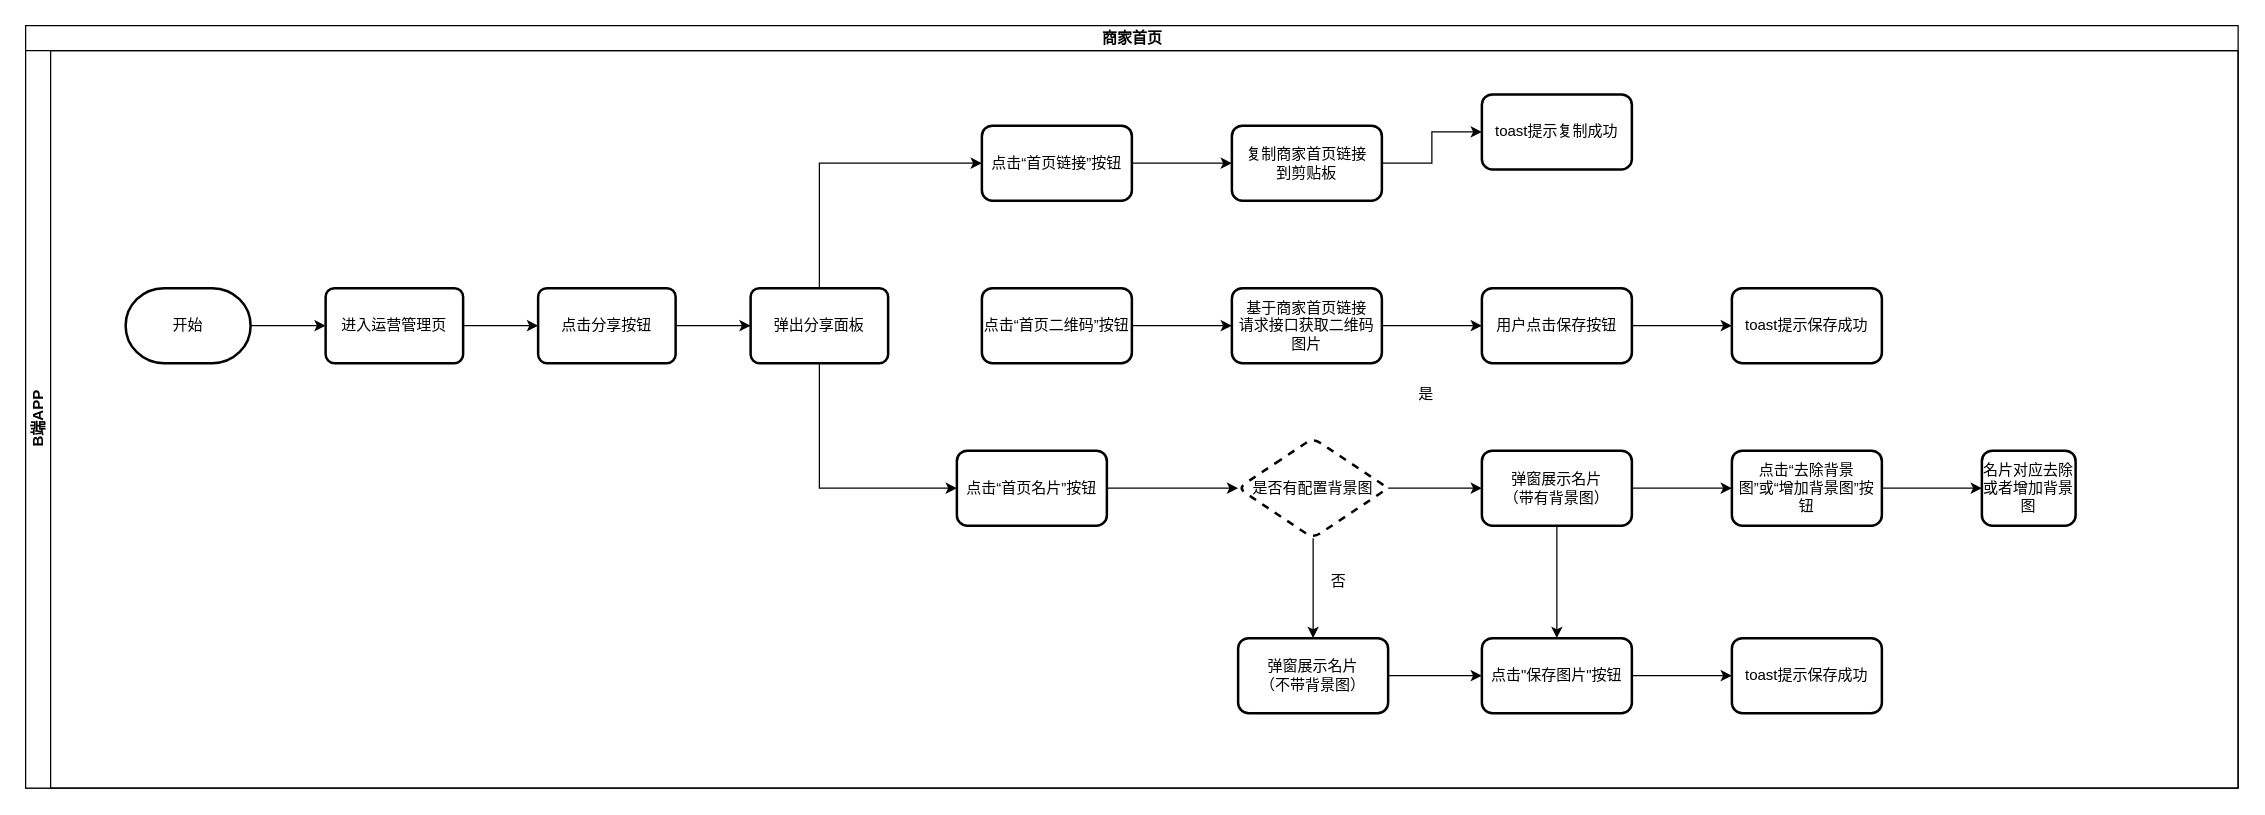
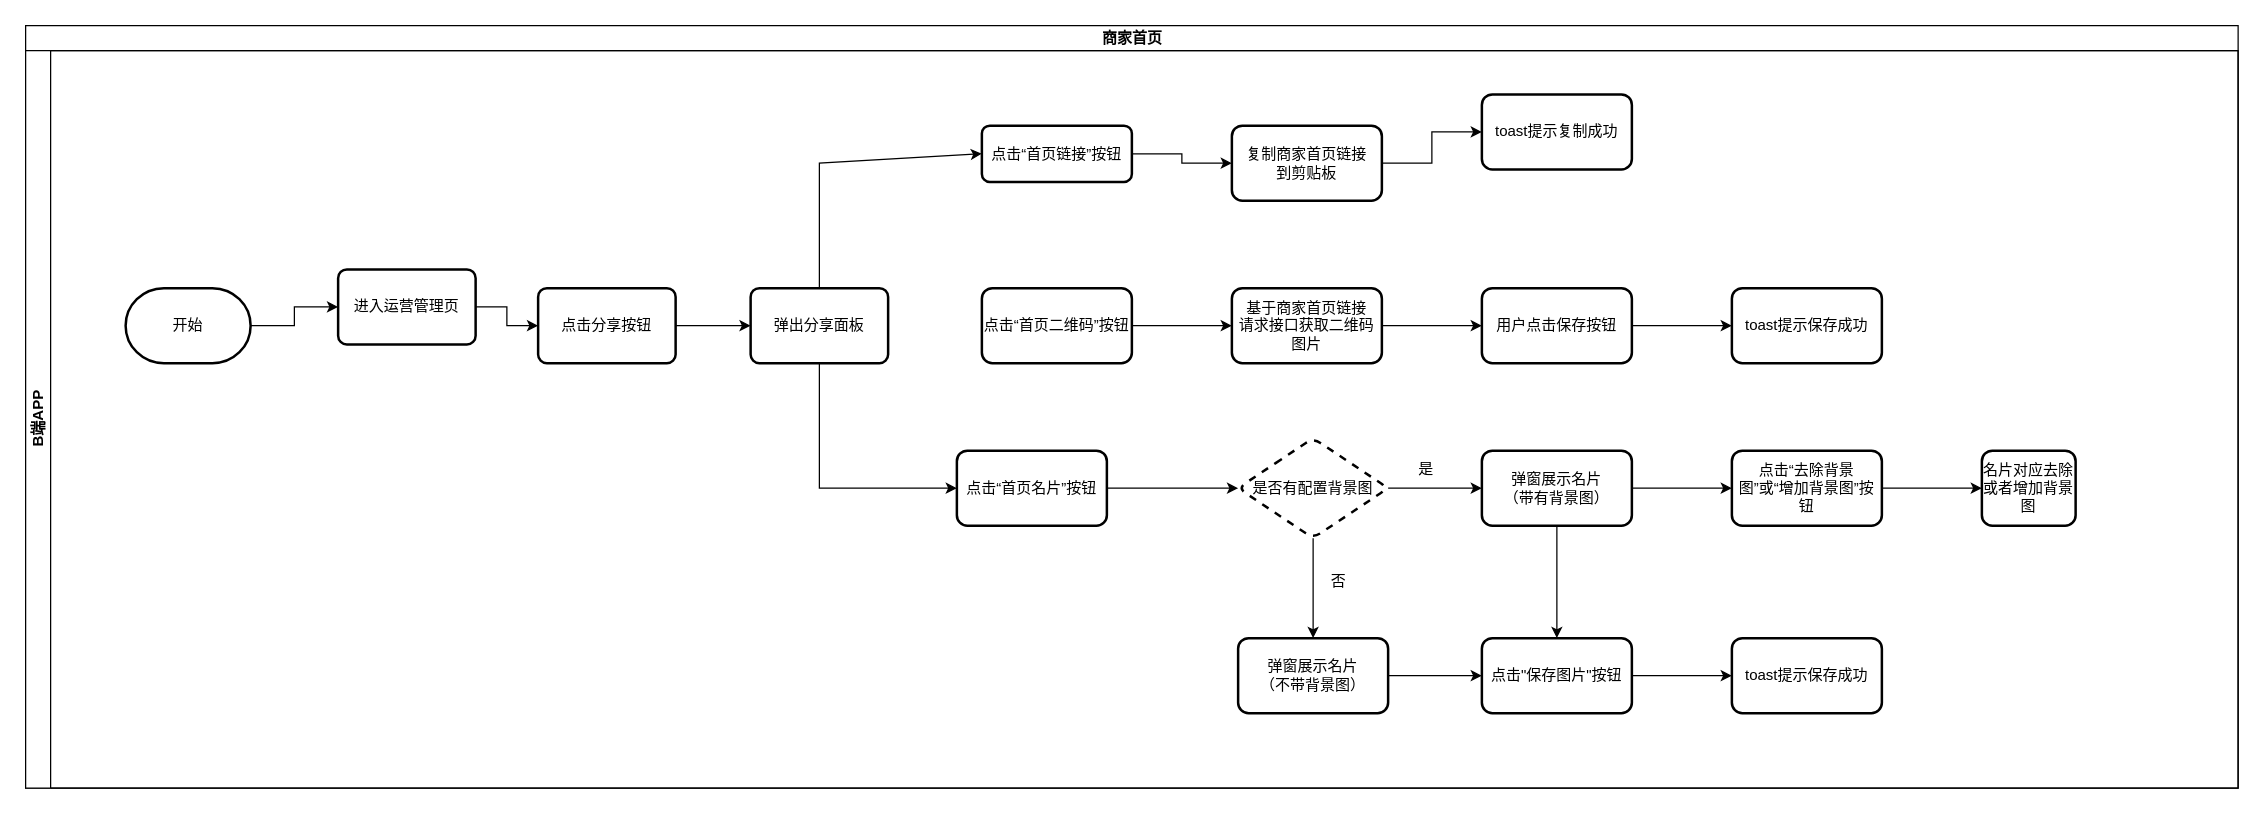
(1057, 163) -> (1057, 154)
(394, 326) -> (407, 307)
(1426, 394) -> (1426, 469)
